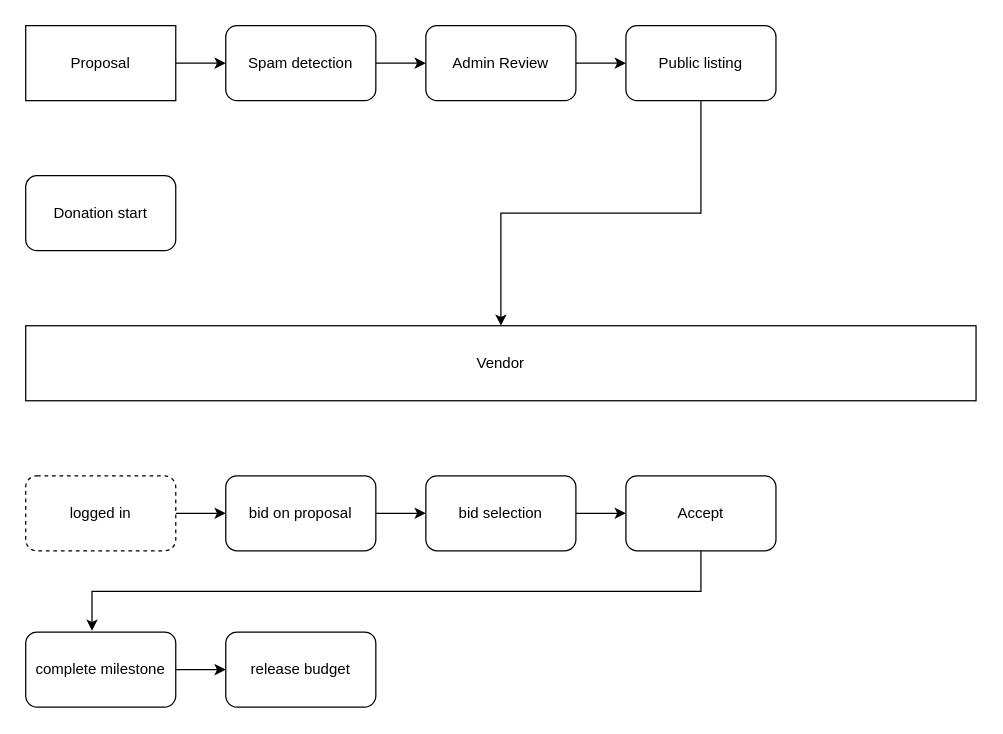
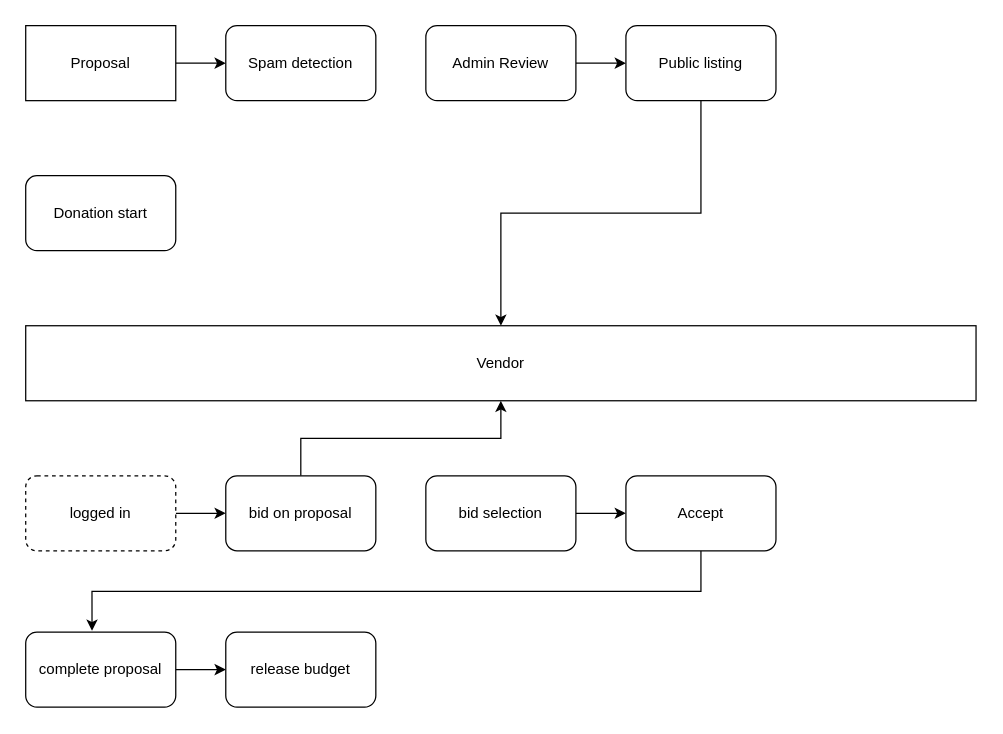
(397, 63) -> none
(397, 513) -> (397, 438)
(101, 669) -> (101, 669)
